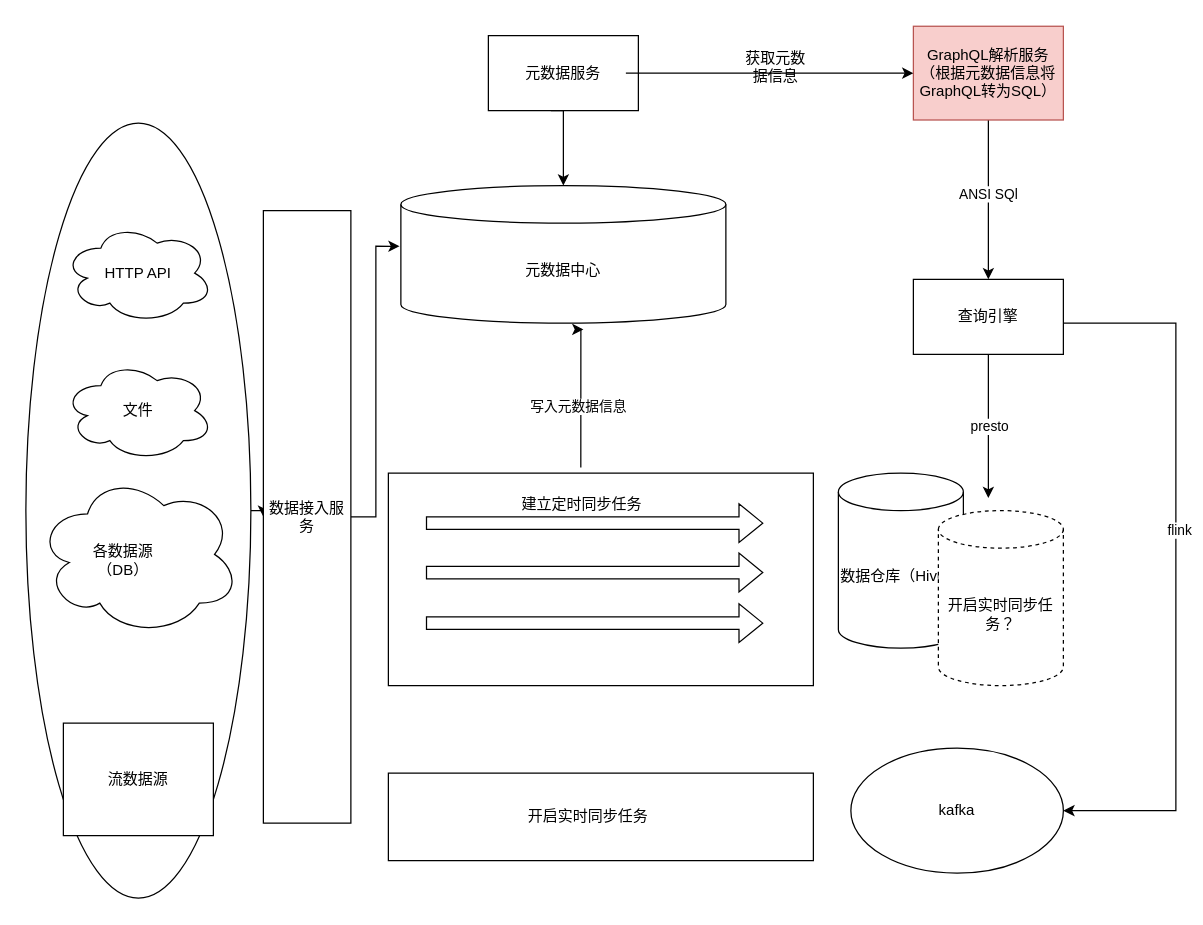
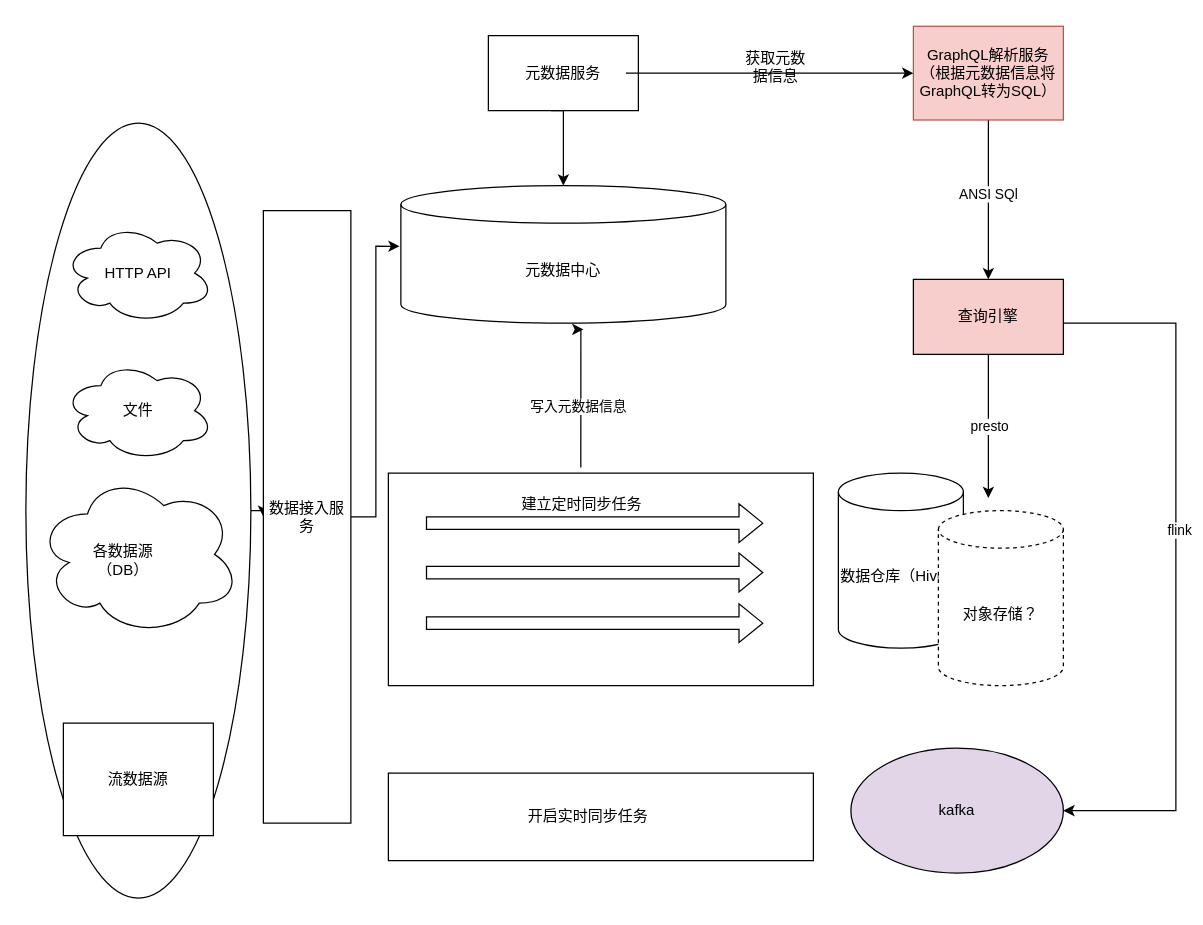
(988, 317) -> (988, 317)
(1001, 614) -> (1001, 614)
(957, 811) -> (957, 811)
